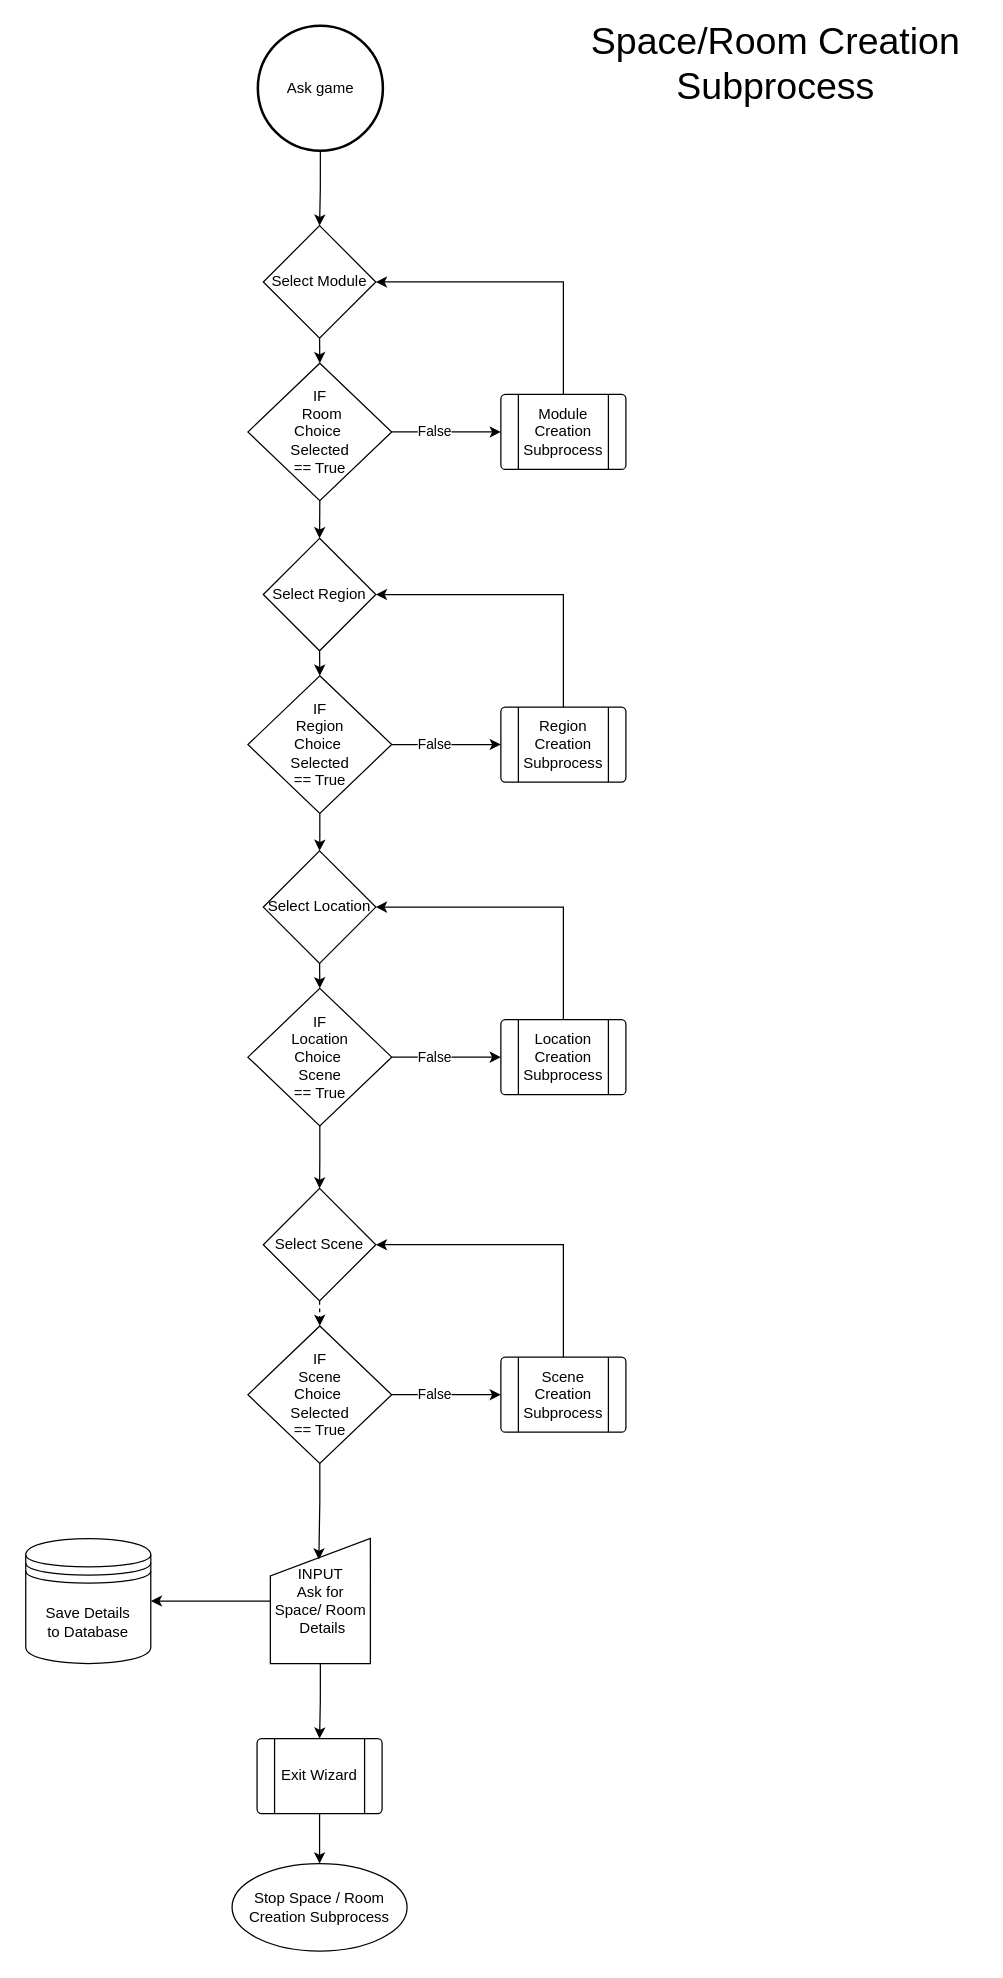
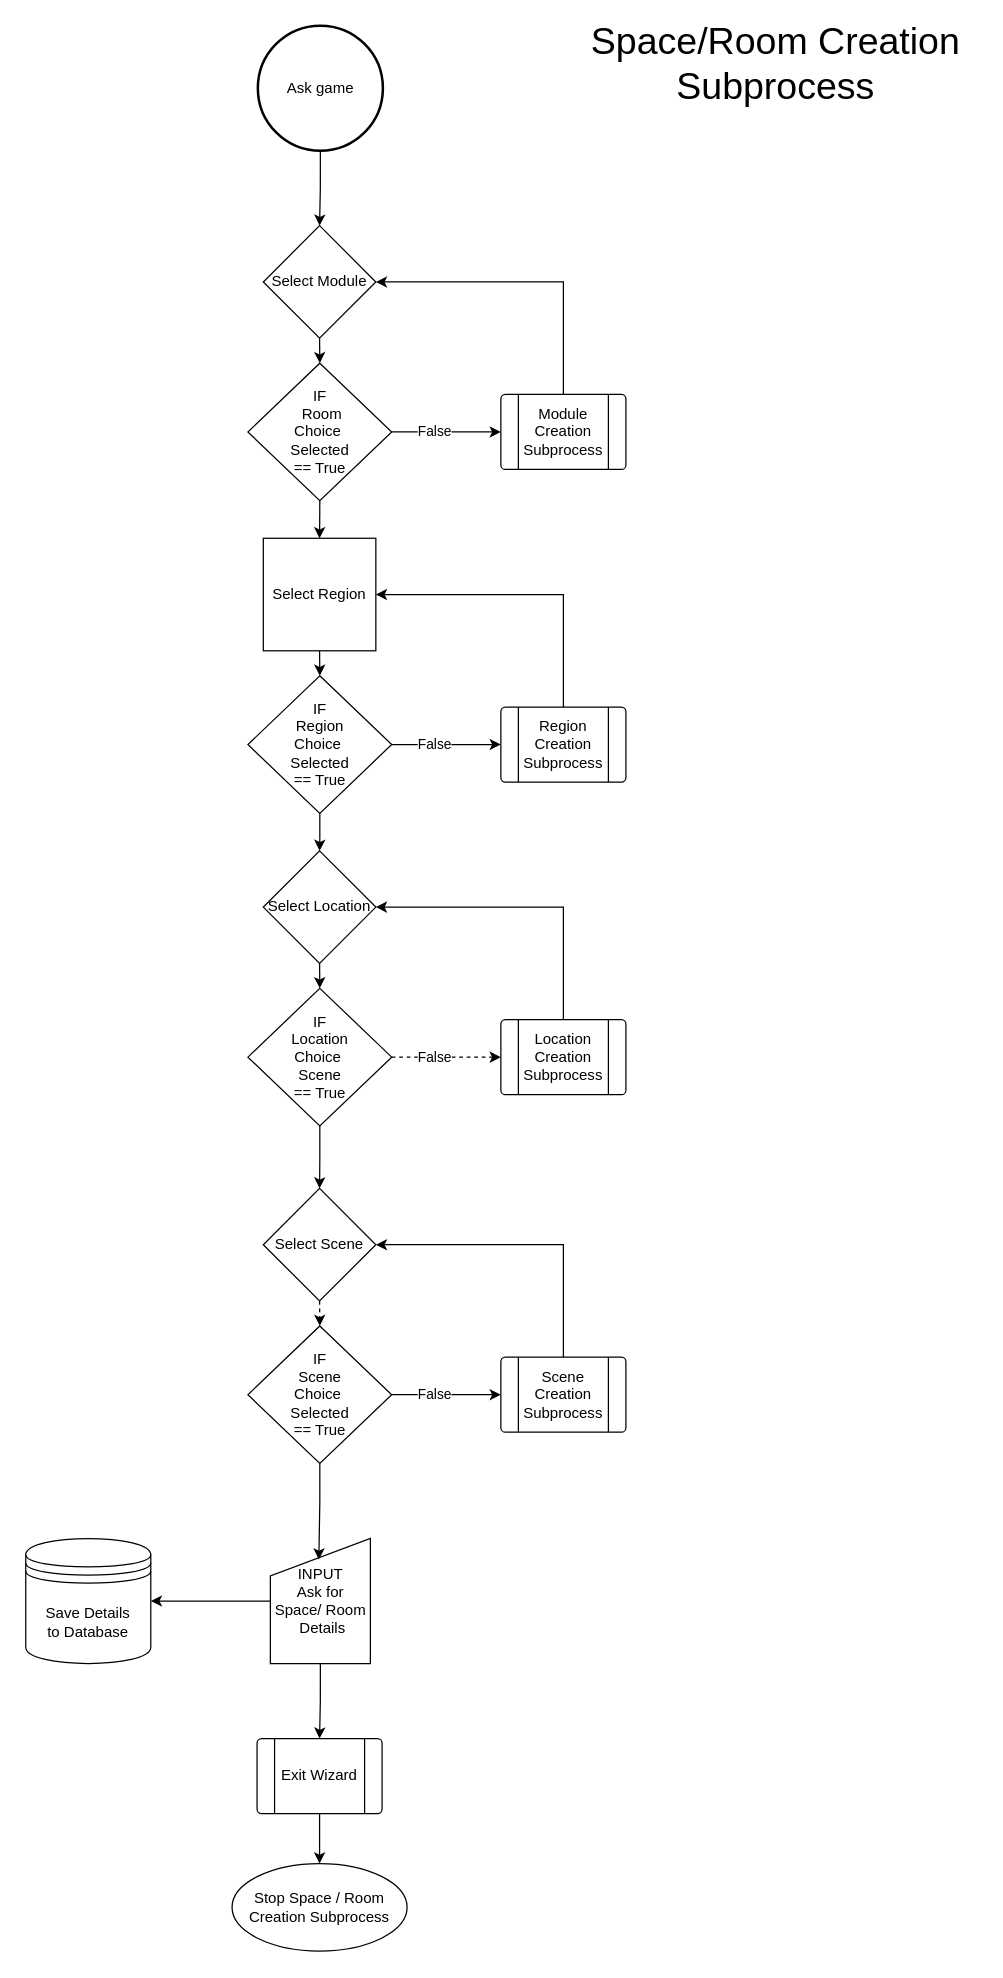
(319, 594) -> (319, 594)
(471, 1057) -> (471, 1057)
